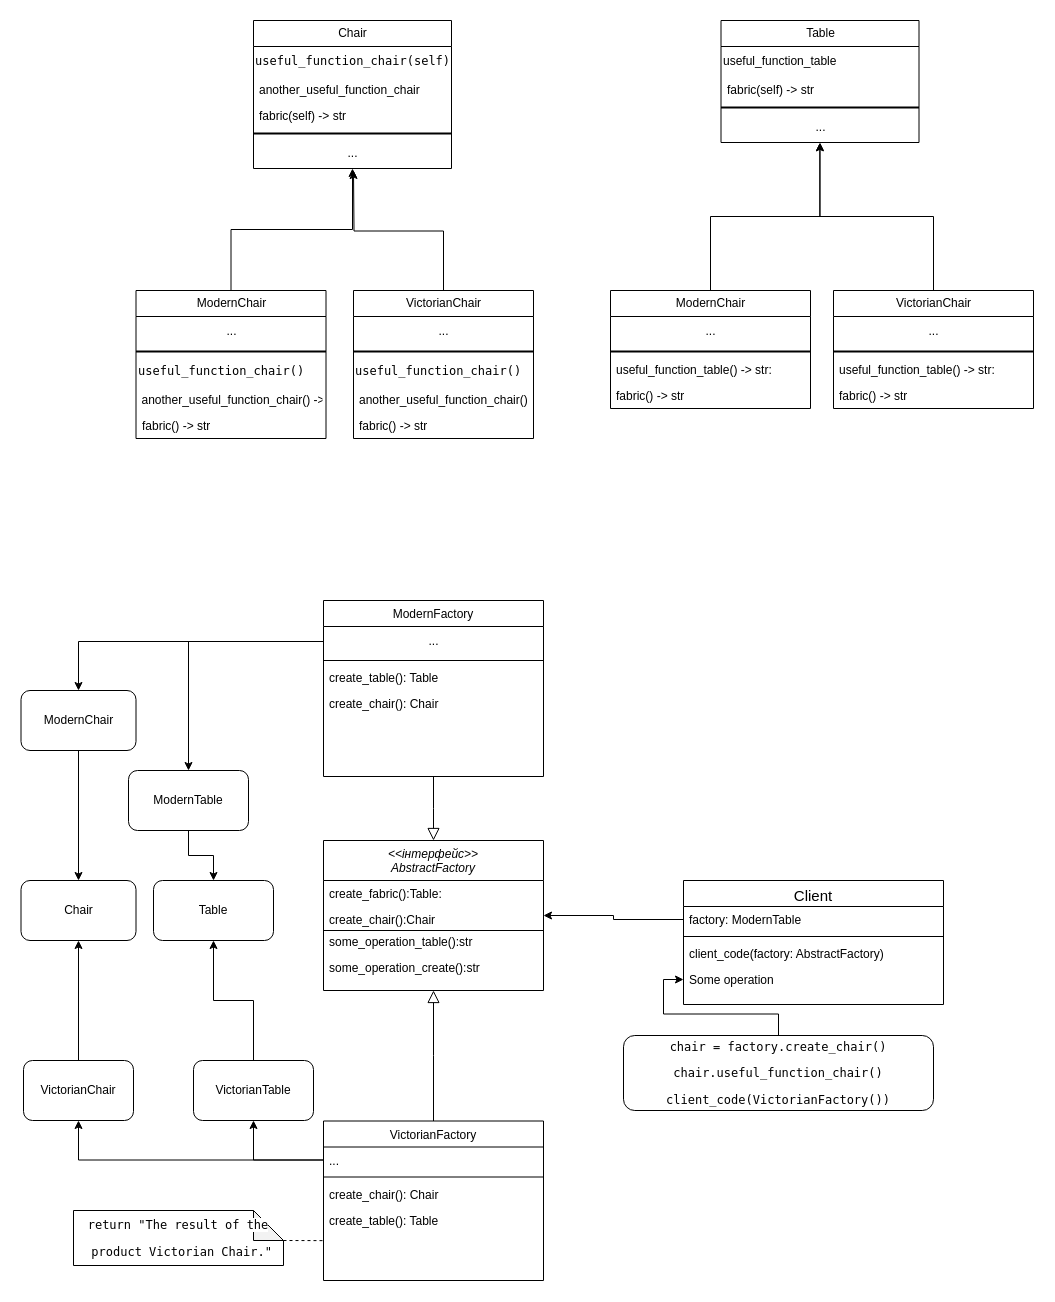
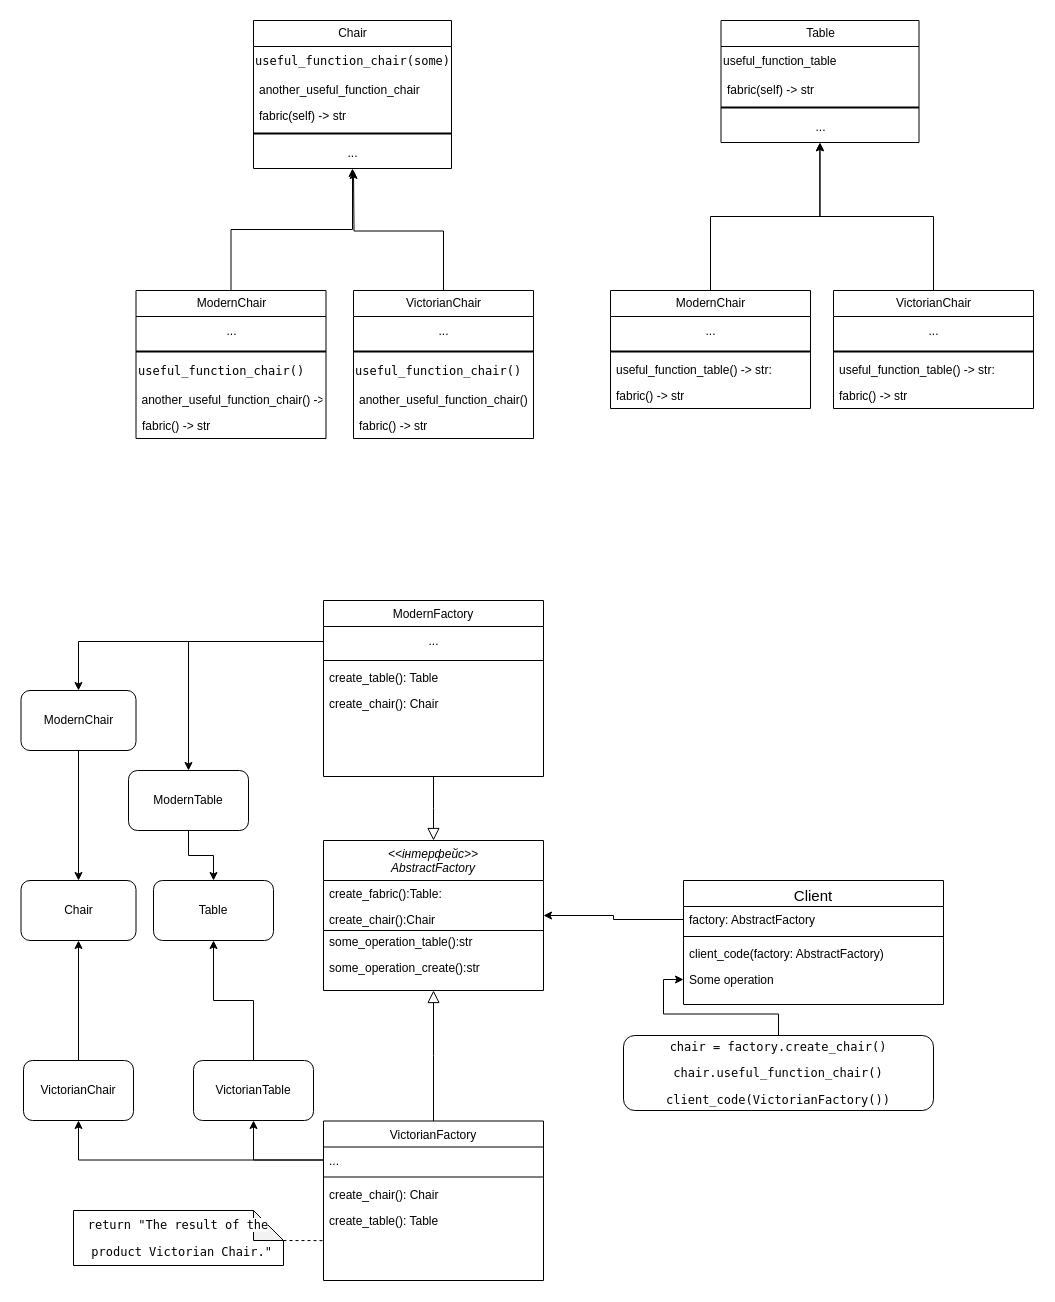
(340, 62) -> (342, 62)
(752, 920) -> (767, 920)
